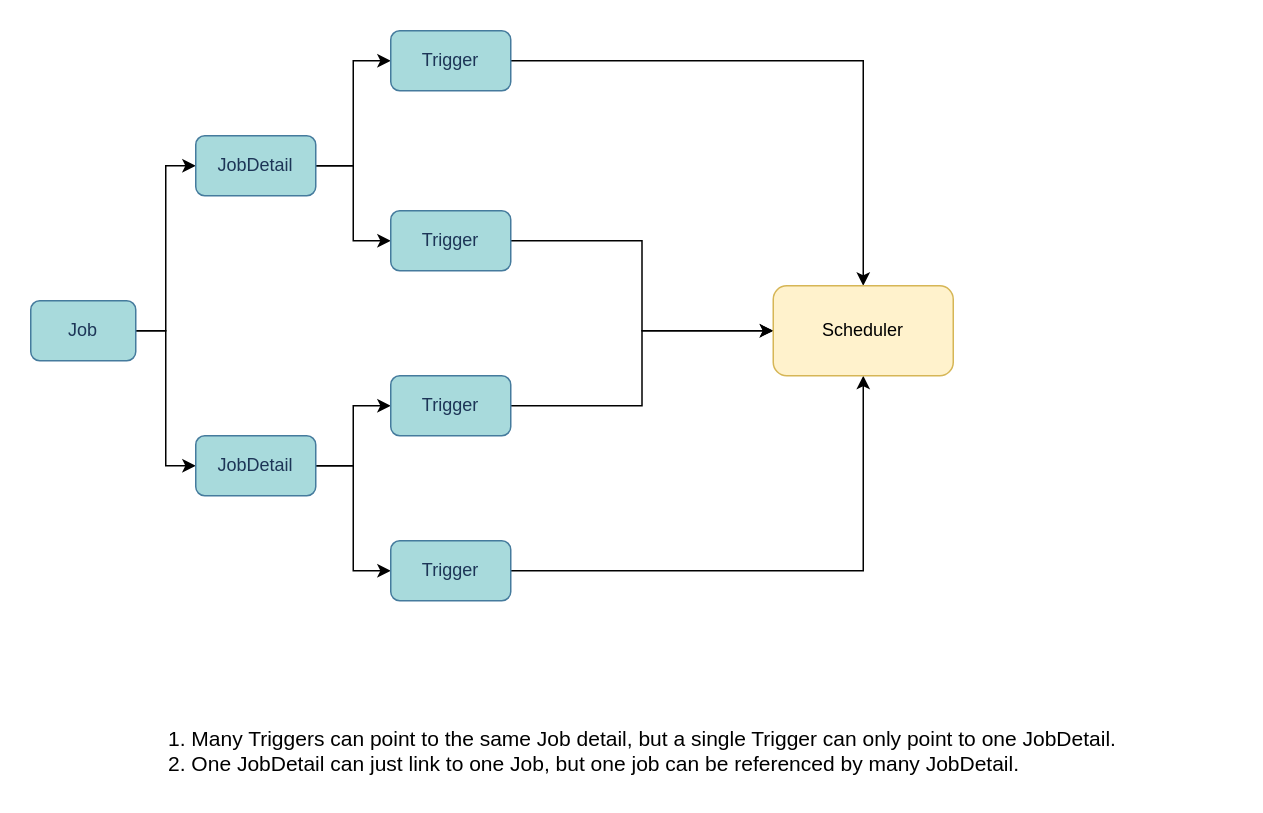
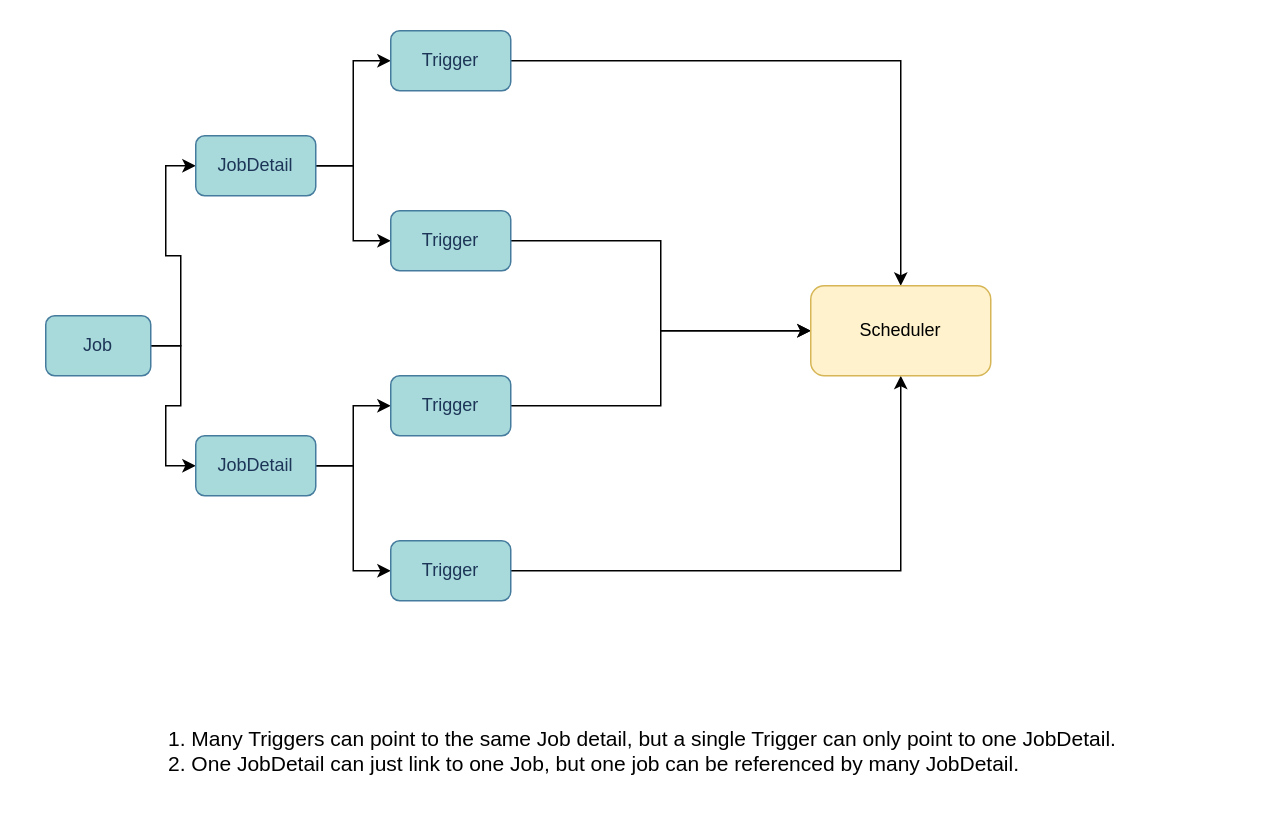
(83, 331) -> (98, 346)
(863, 331) -> (901, 331)
